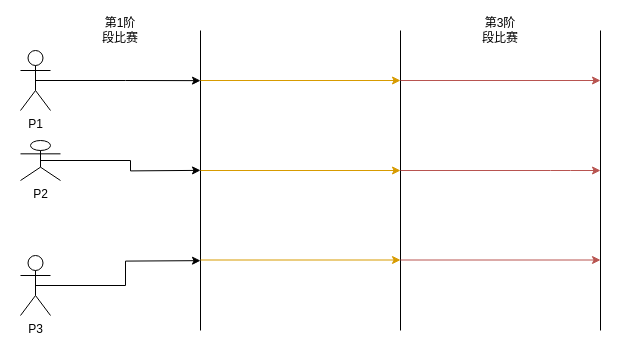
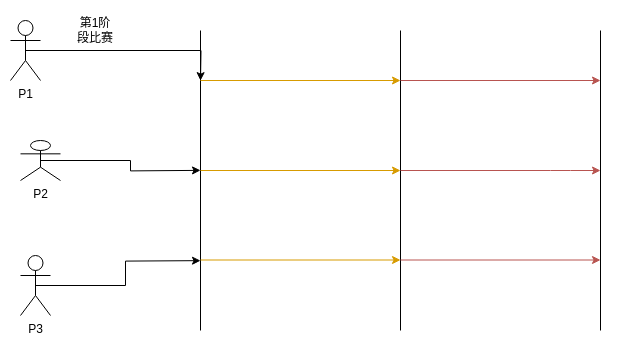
(121, 31) -> (96, 31)
(501, 31) -> none
(36, 81) -> (26, 51)
